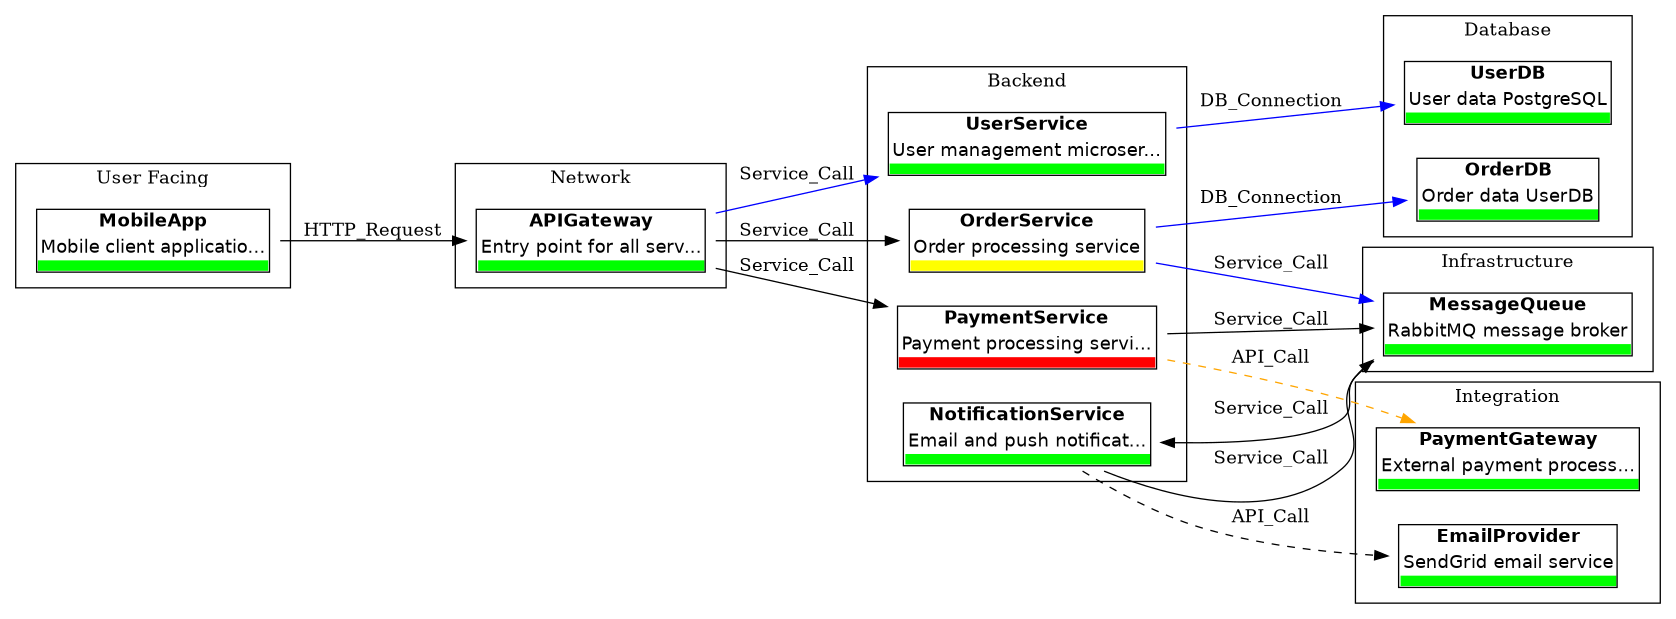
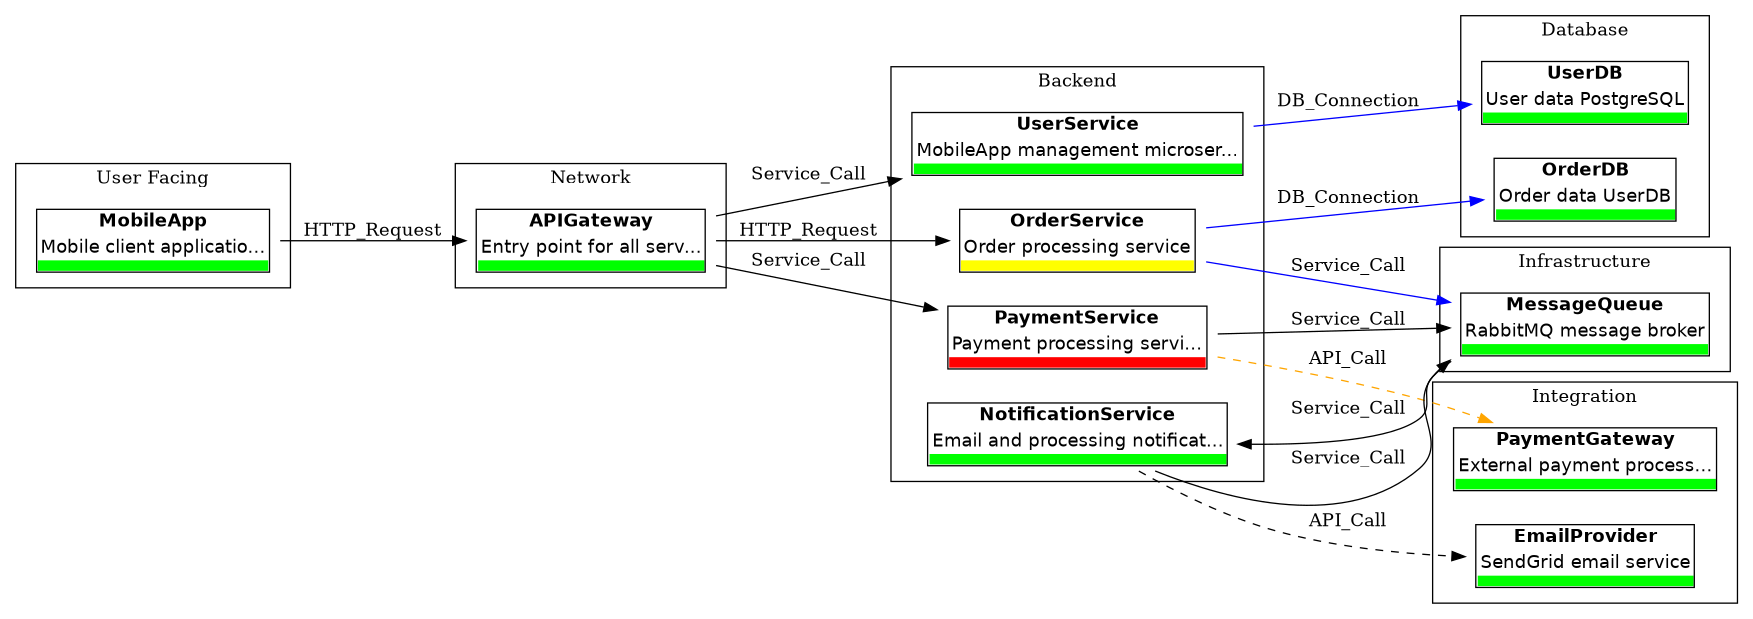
(1027, 150) -> (1078, 150)
(790, 197) -> (802, 199)
(797, 231) -> (809, 231)
(1028, 441) -> (1078, 441)
